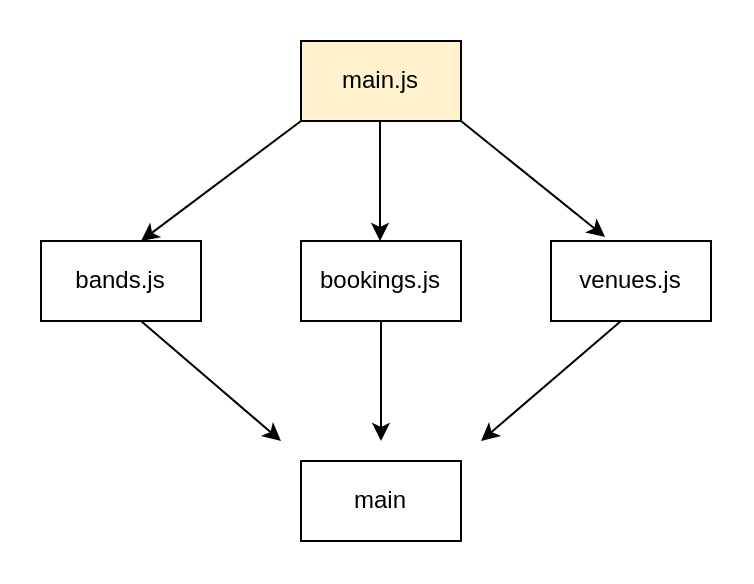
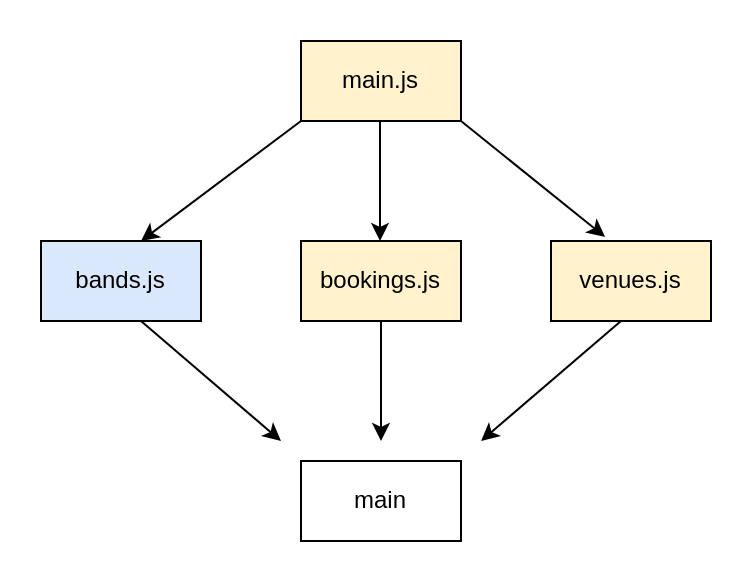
(121, 281) -> (121, 281)
(381, 281) -> (381, 281)
(631, 281) -> (631, 281)
